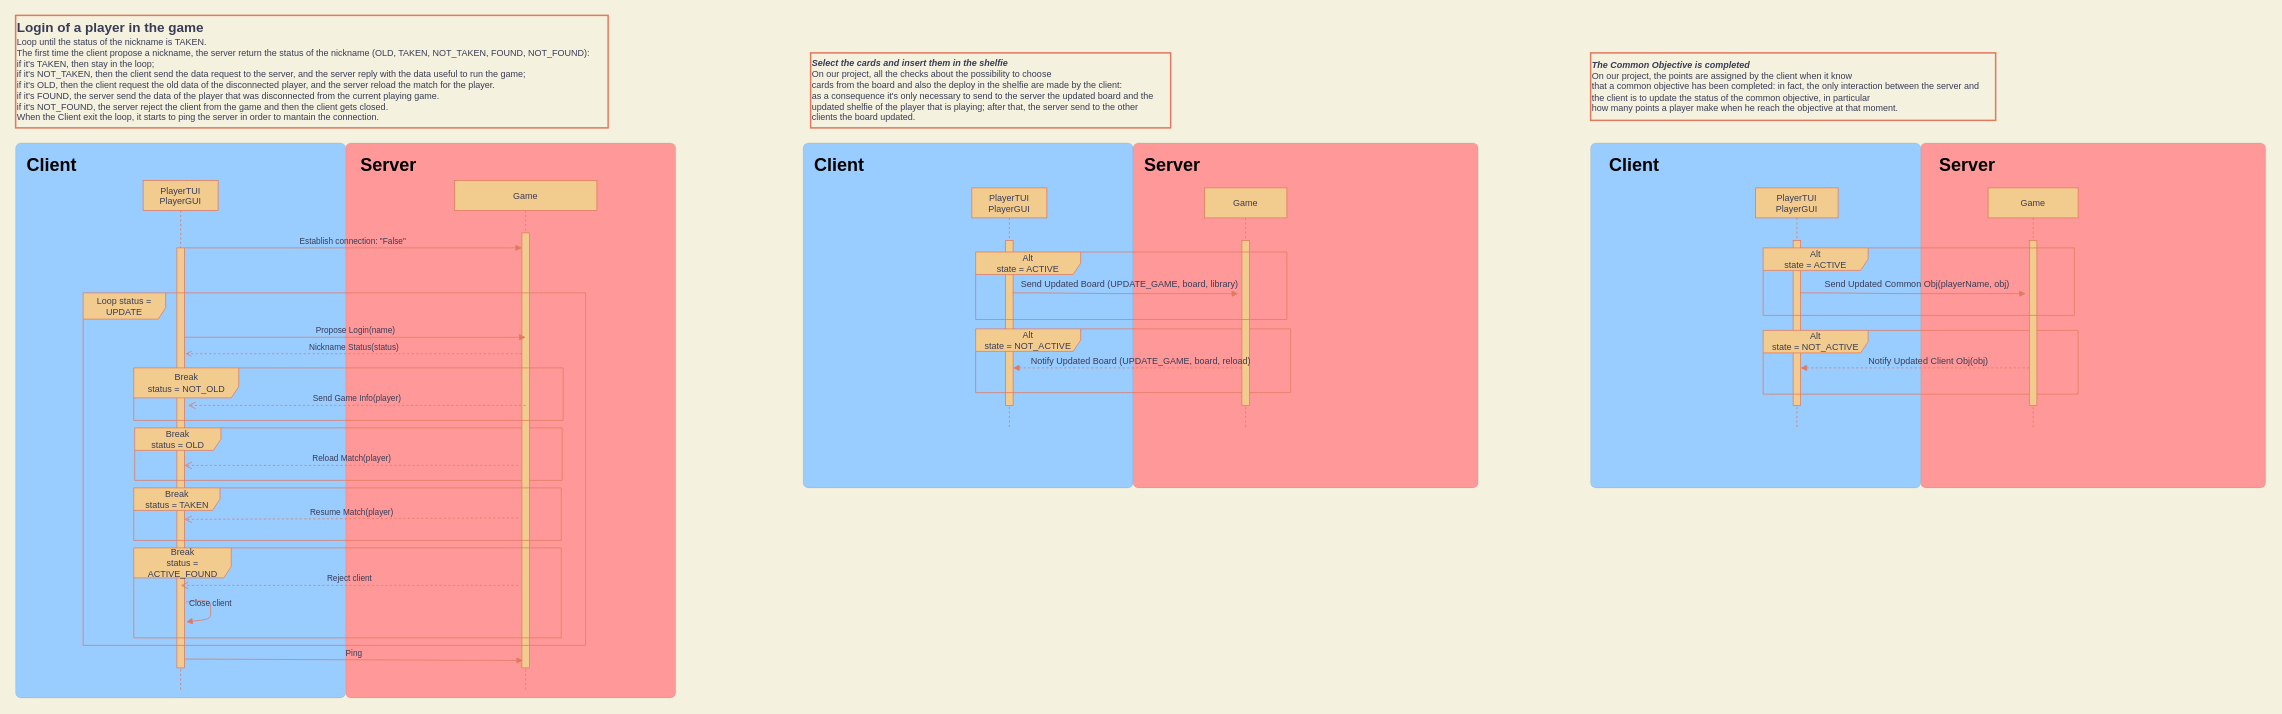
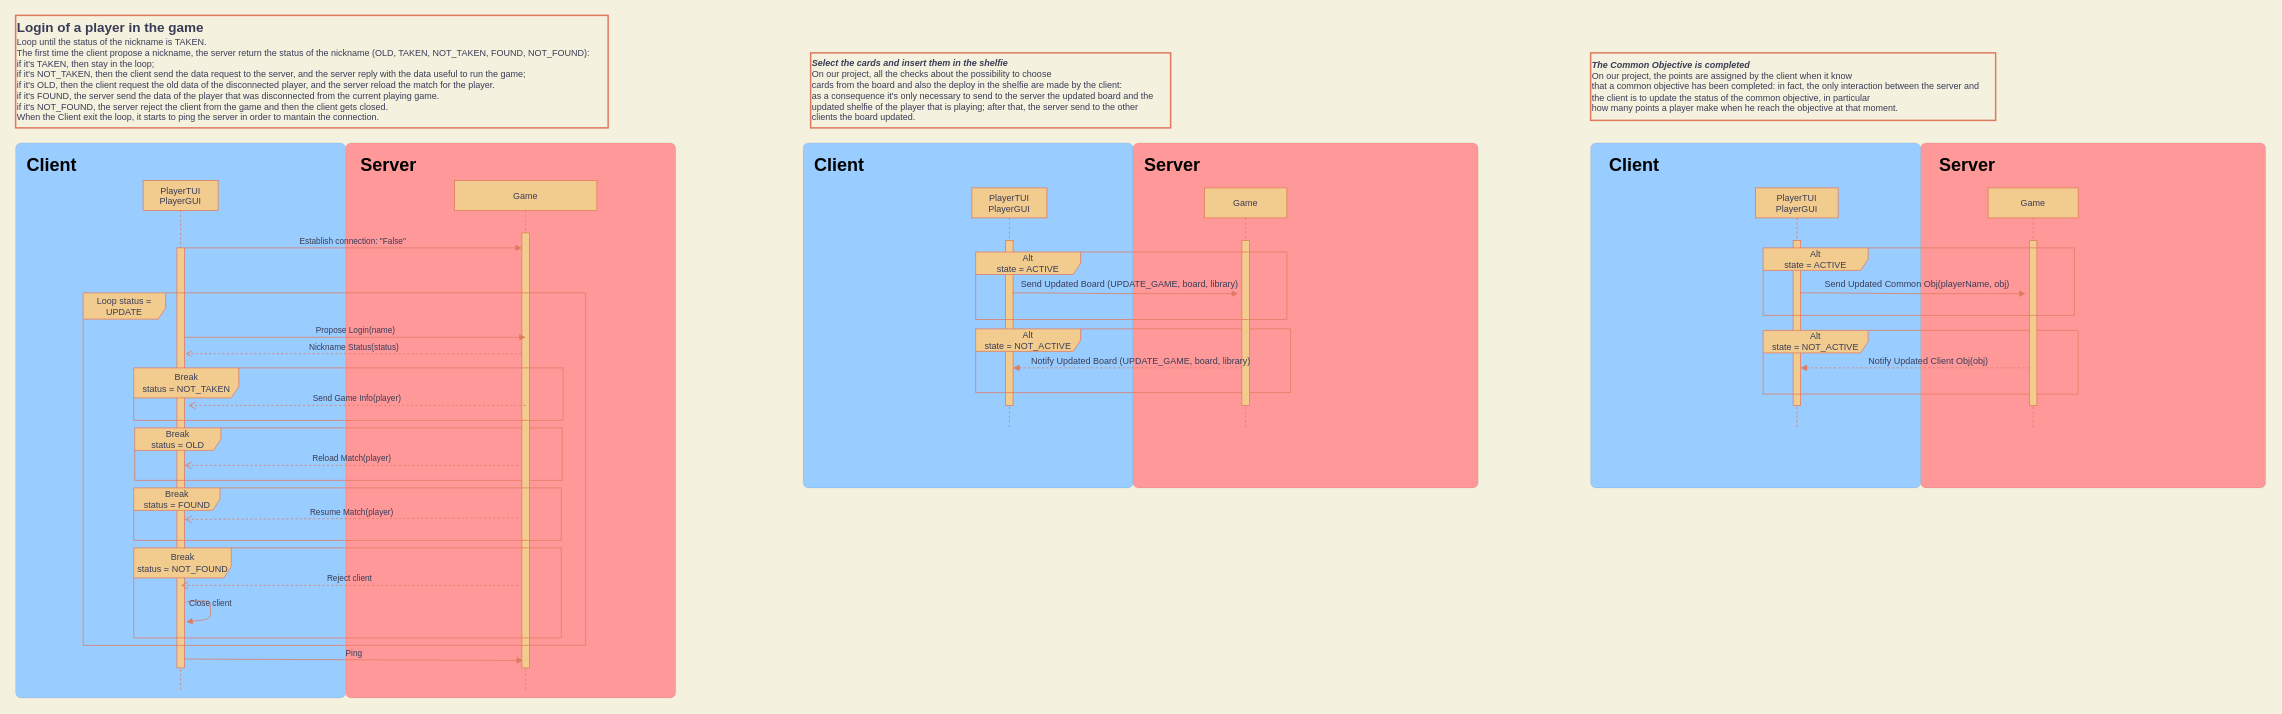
(1141, 361) -> (1141, 361)
(186, 383) -> (186, 383)
(177, 499) -> (177, 499)
(183, 563) -> (183, 563)
